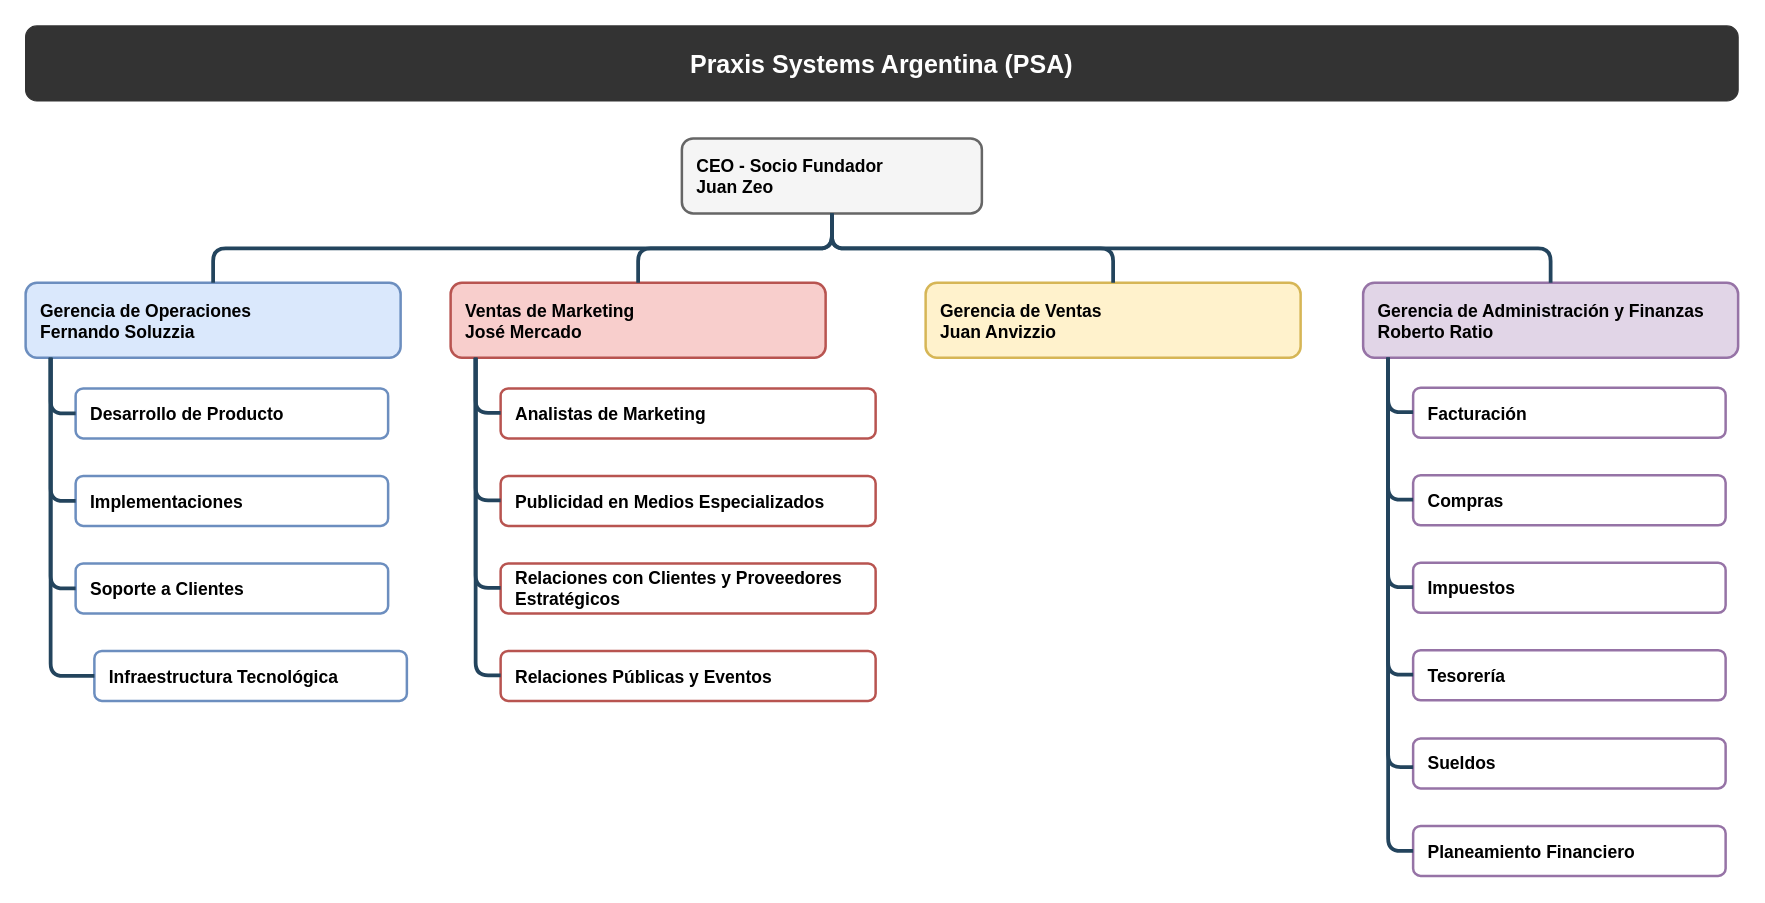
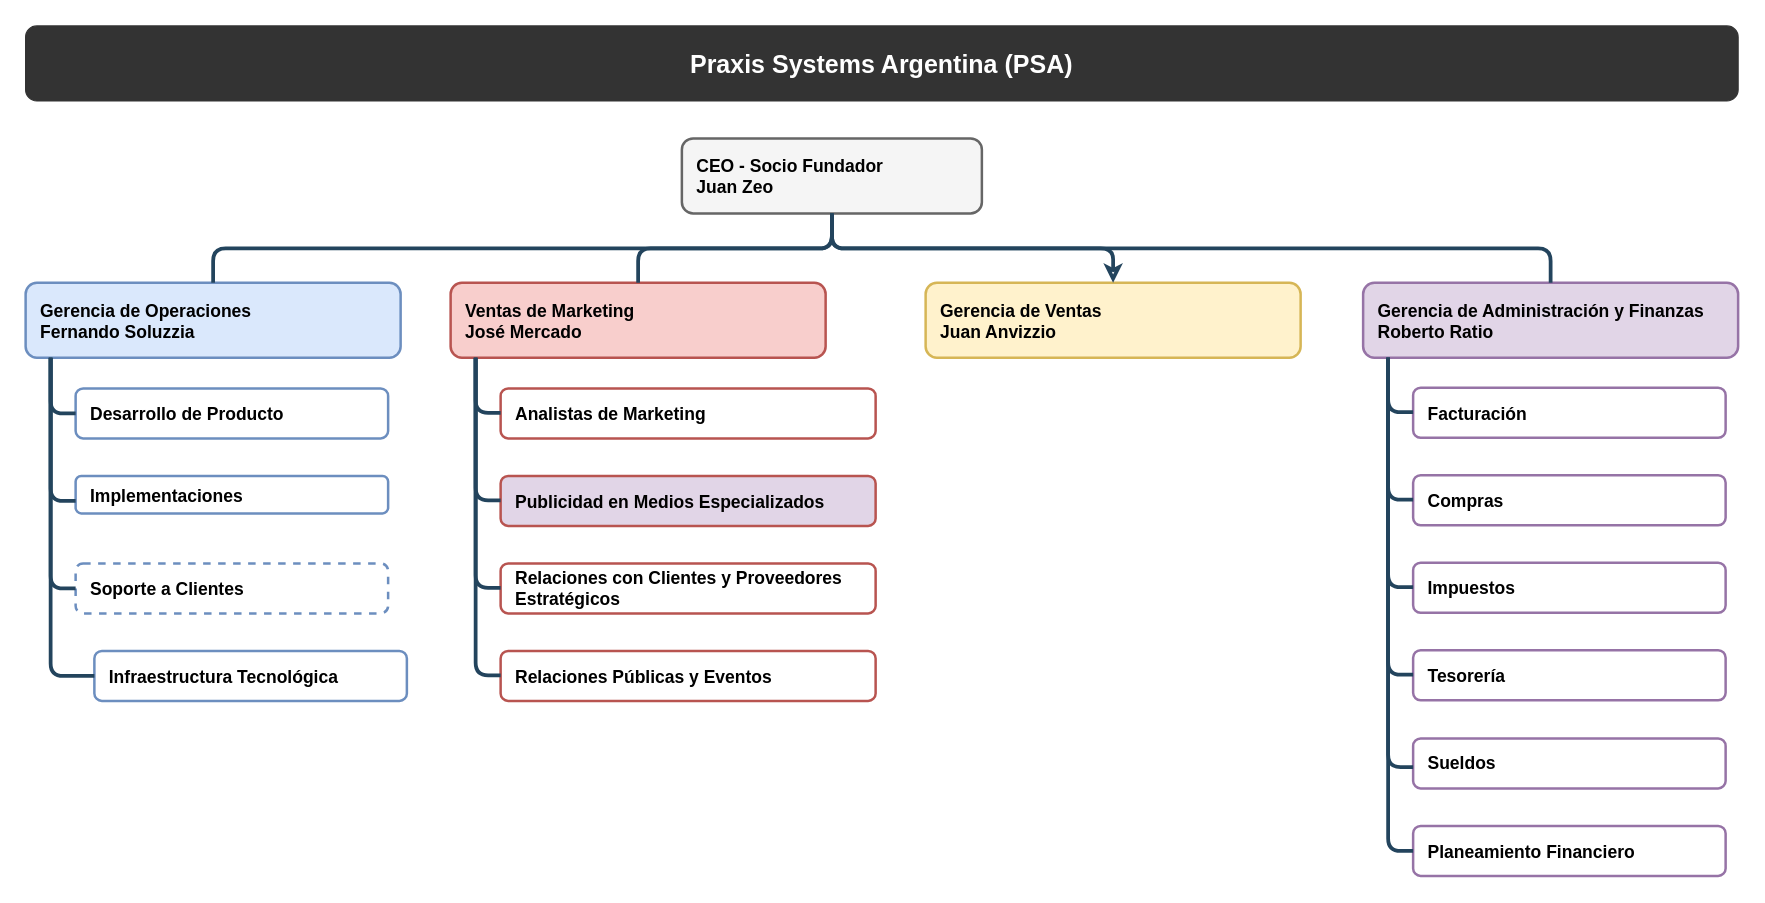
(1113, 273) -> (1113, 268)
(232, 501) -> (232, 494)
(688, 501) -> (688, 501)
(232, 588) -> (232, 588)
